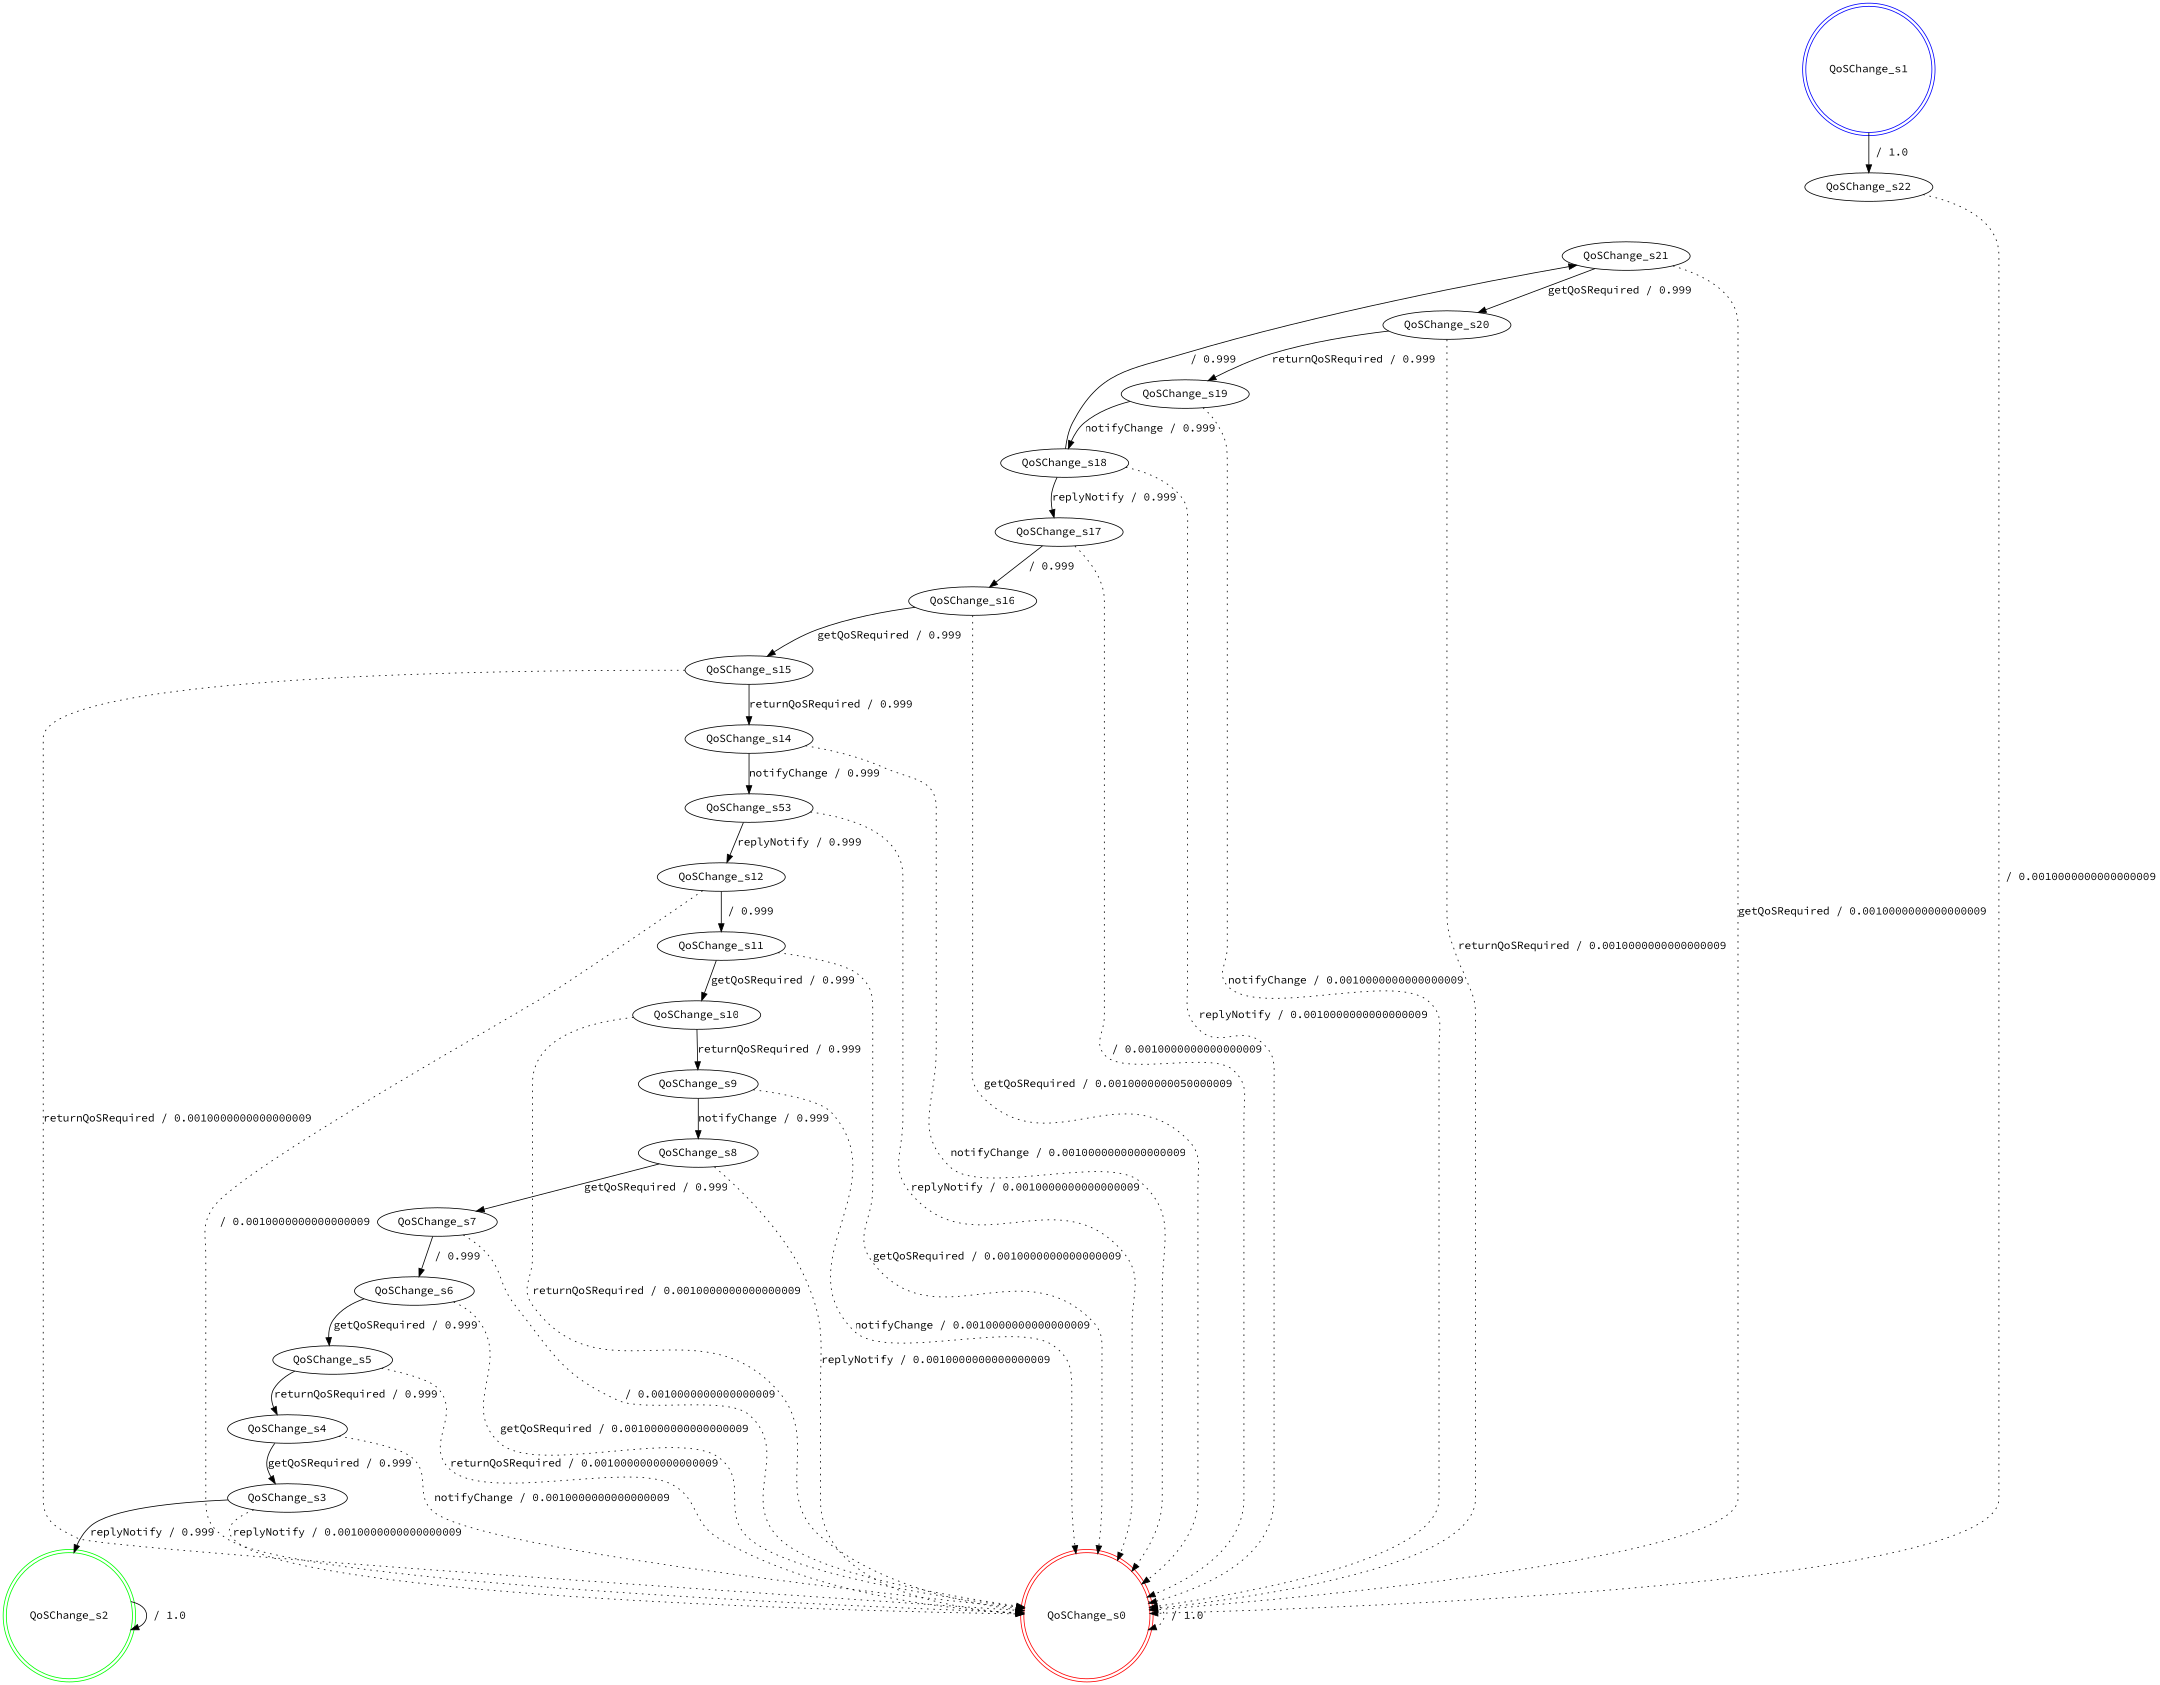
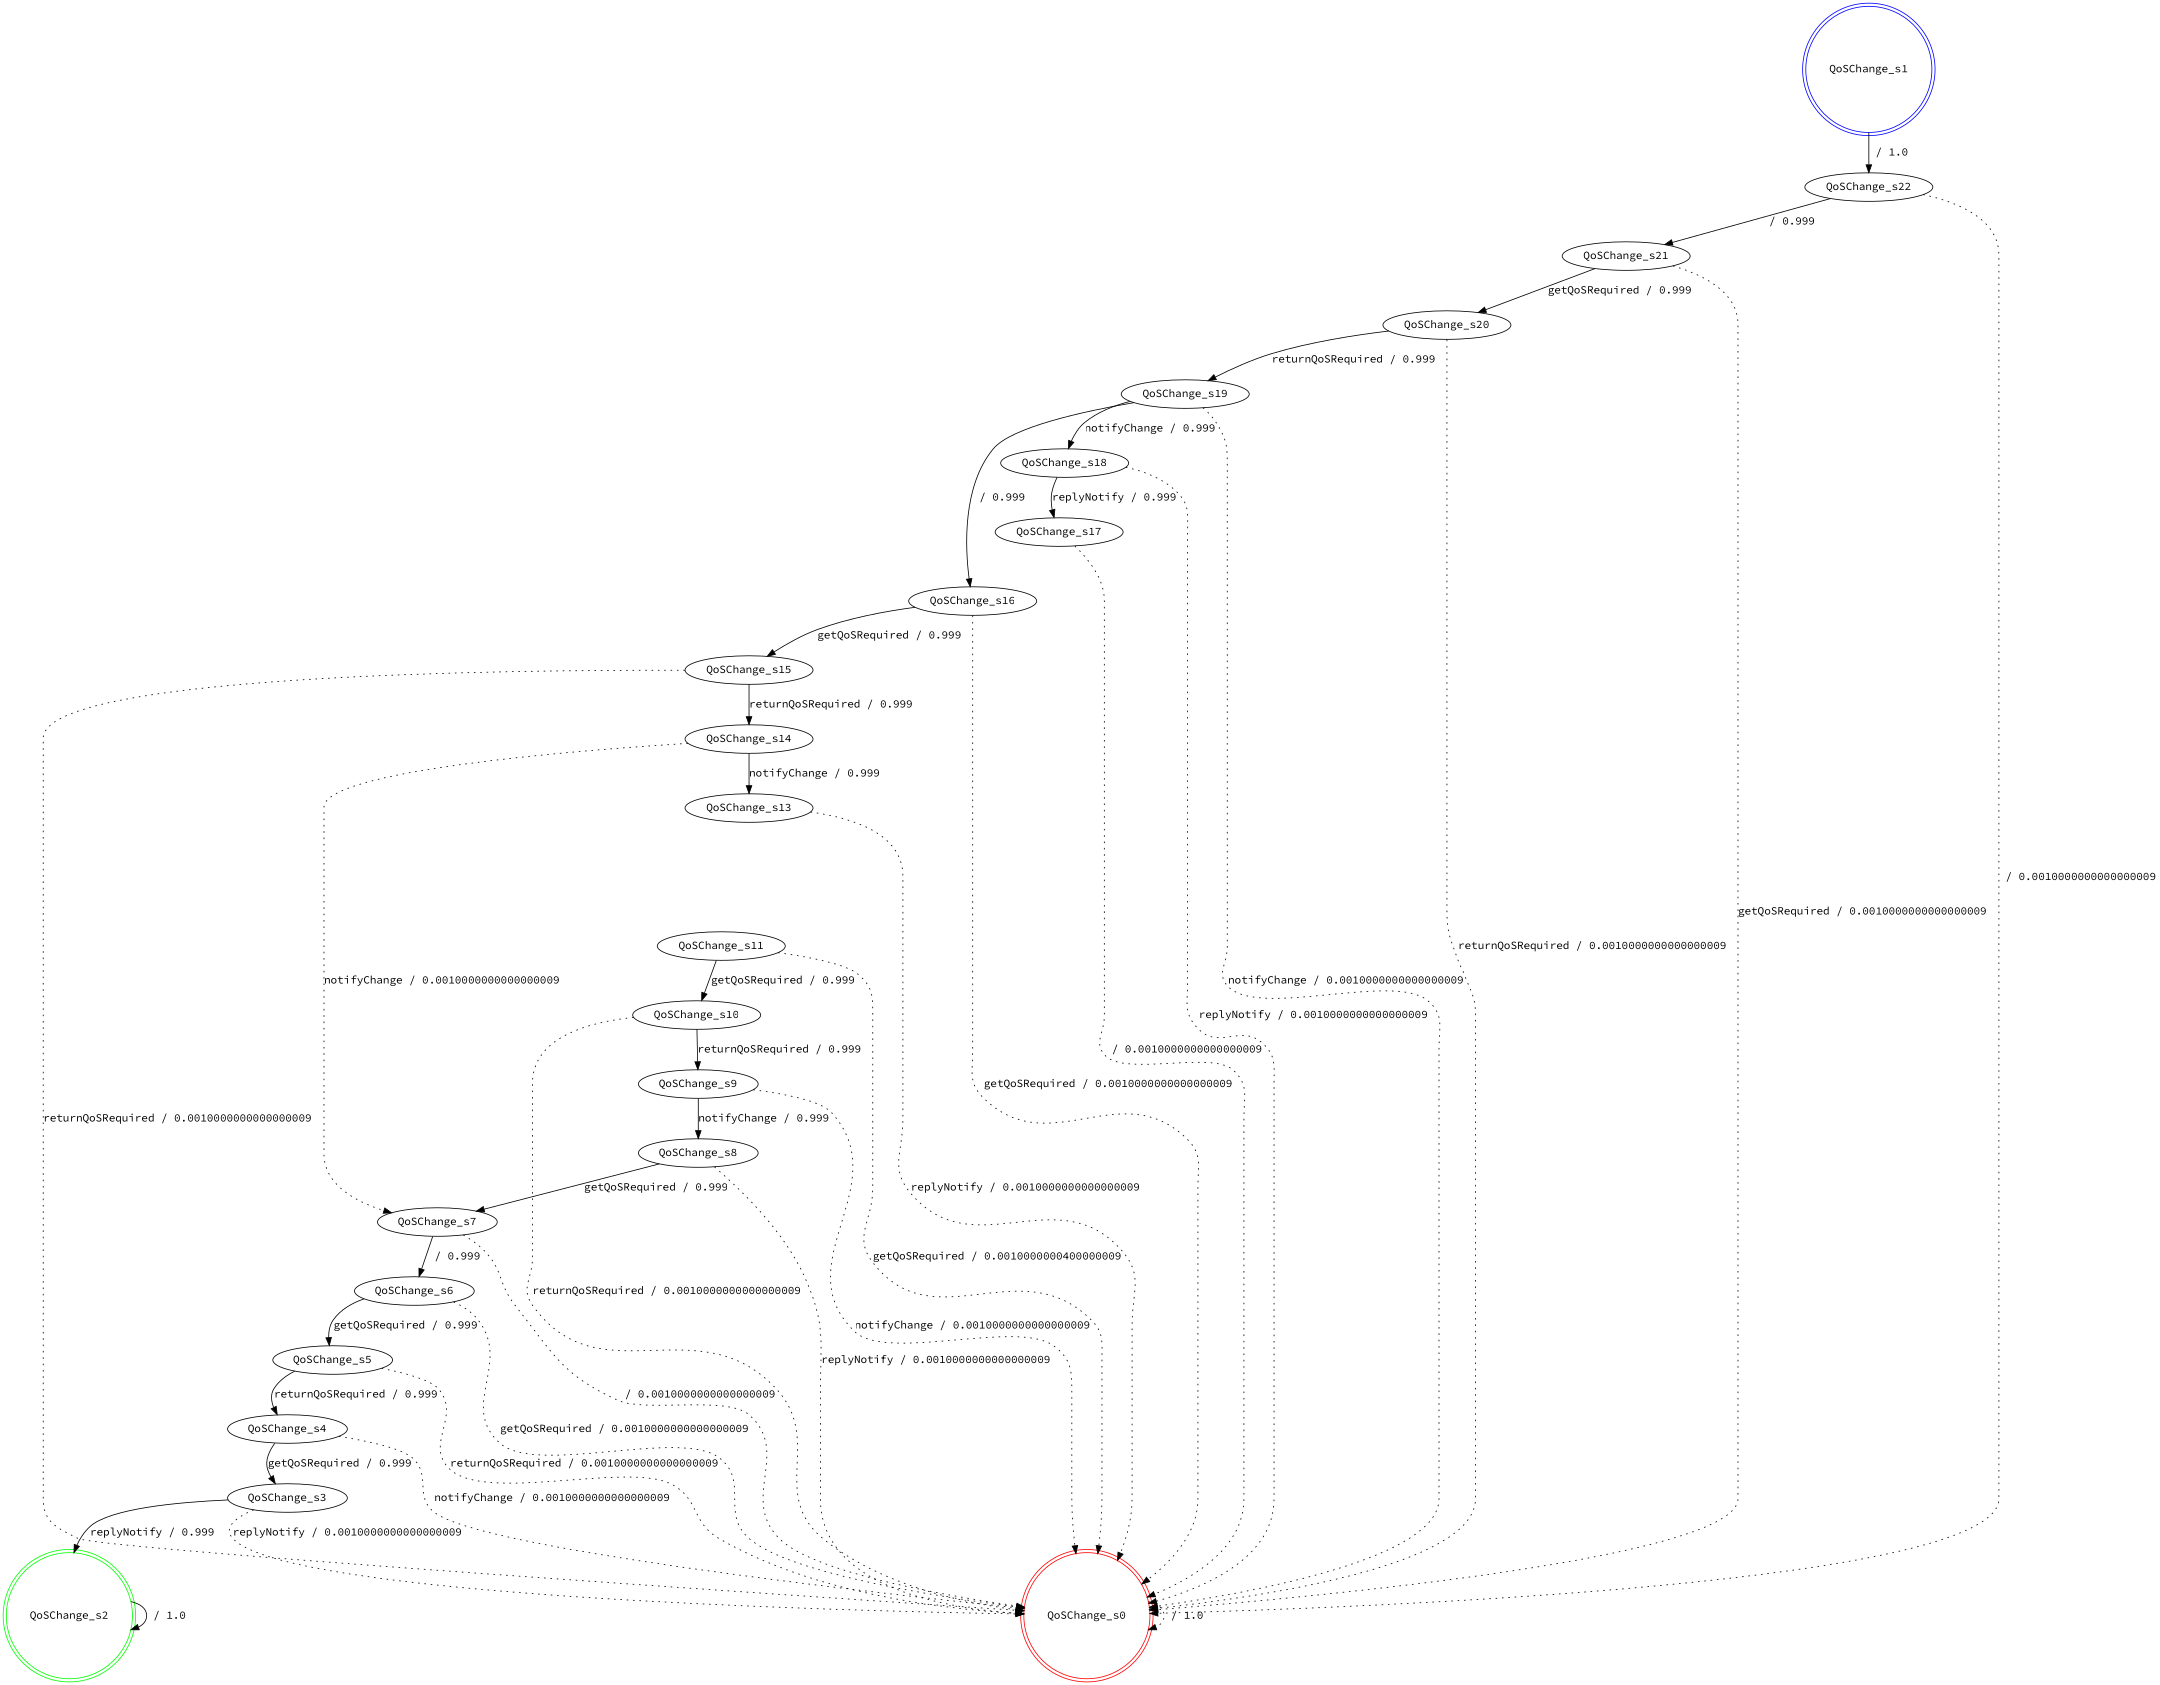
(1295, 324) -> (1751, 221)
(1019, 564) -> (999, 444)
(749, 808) -> (749, 808)
(721, 877) -> none
(1108, 1084) -> (1108, 1084)
(984, 1177) -> (324, 837)
(997, 1257) -> (997, 1257)
